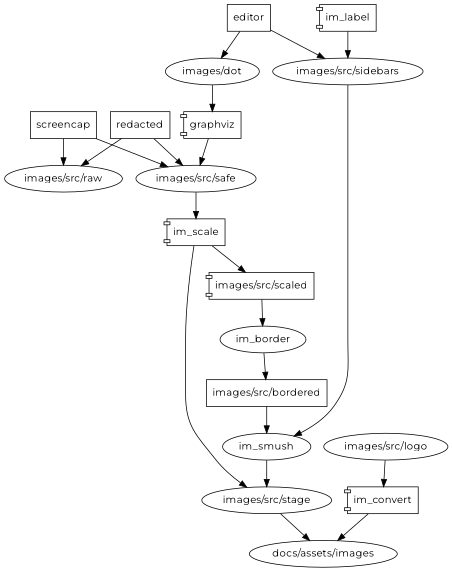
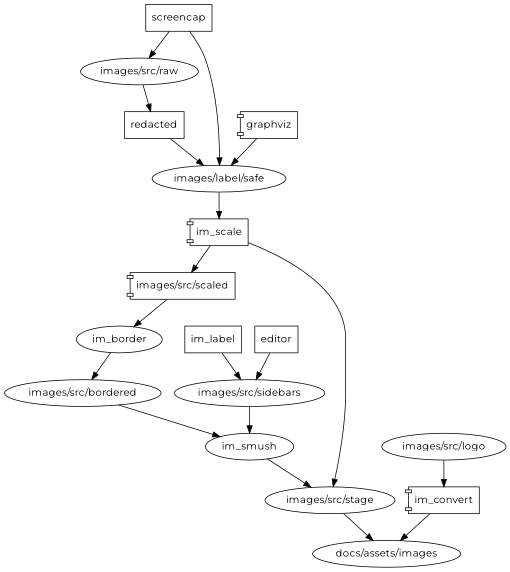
(348, 18) -> (213, 339)
(212, 71) -> none
(104, 150) -> (146, 95)
(196, 179) -> (219, 179)
(267, 393) -> (83, 393)
